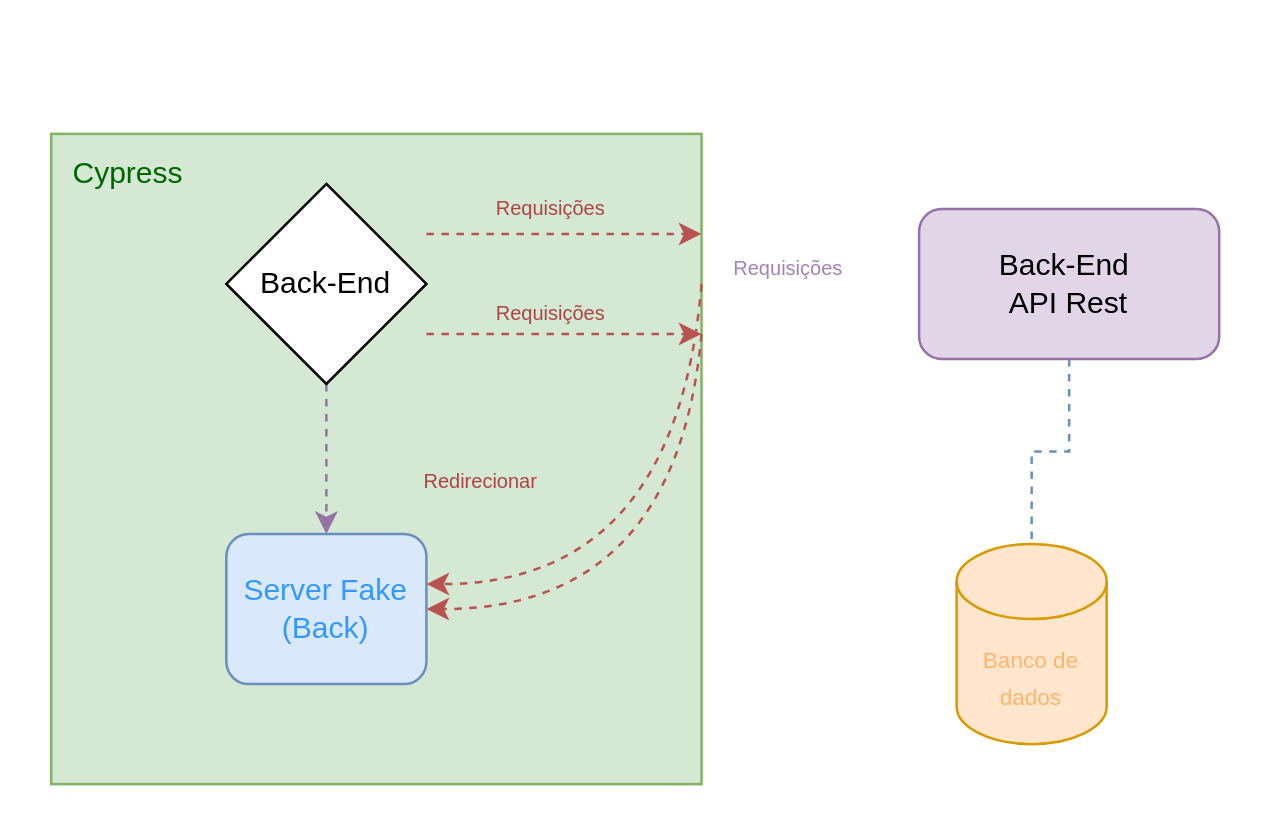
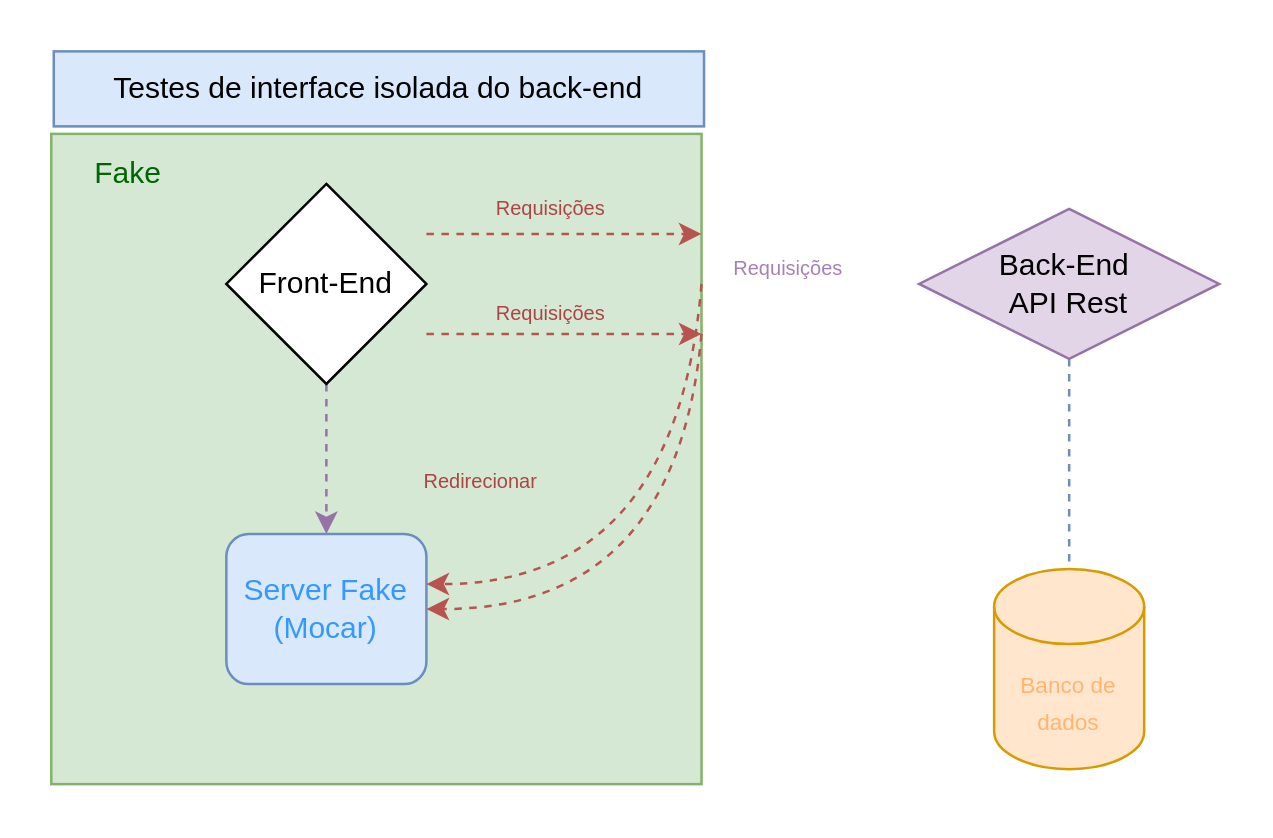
none -> (379, 89)
(129, 174) -> (129, 174)
(326, 284) -> (326, 284)
(1069, 284) -> (1069, 284)
(326, 609) -> (326, 609)
(1031, 644) -> (1069, 669)
